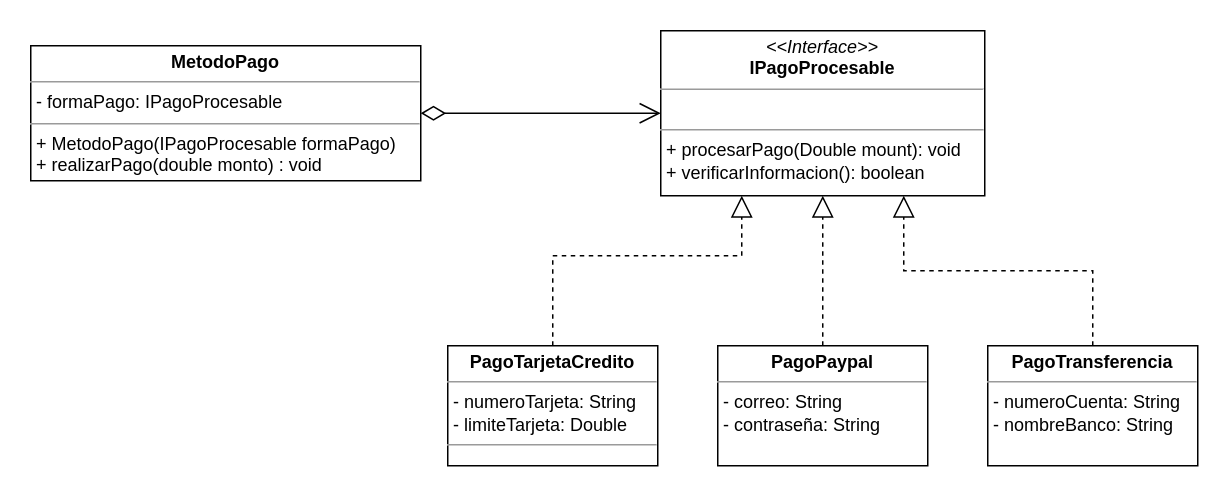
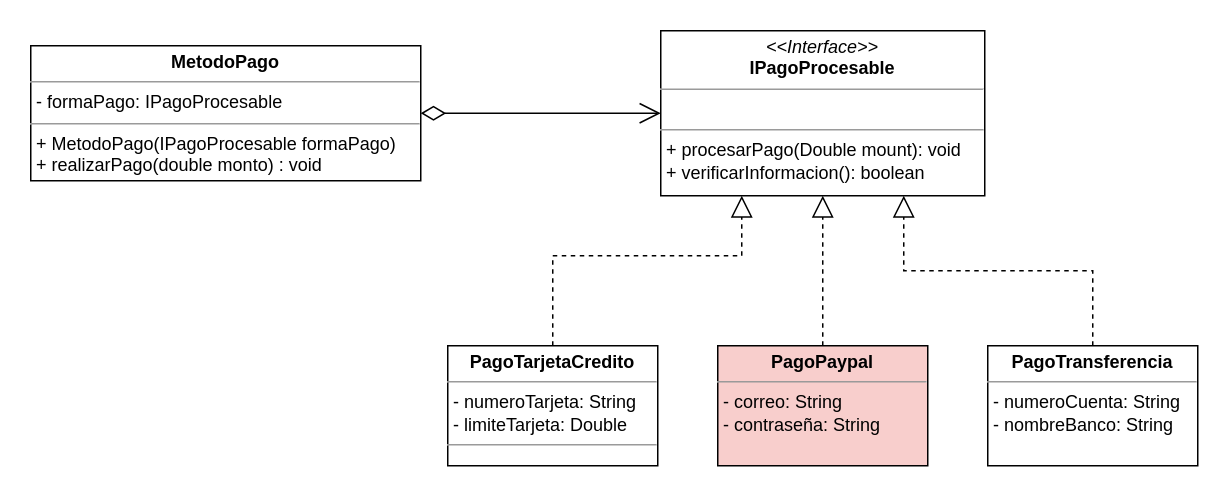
(823, 406) -> (823, 406)
